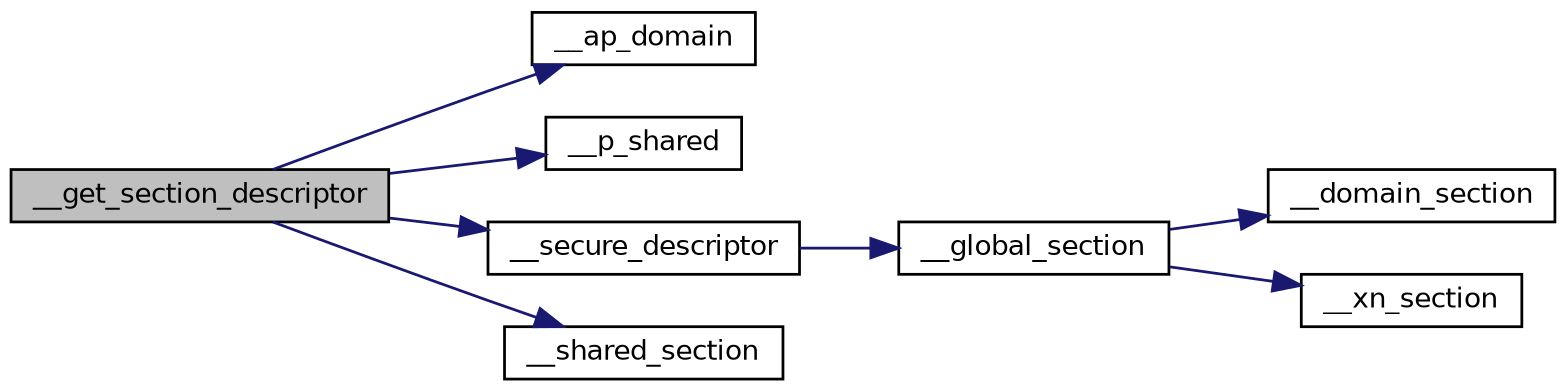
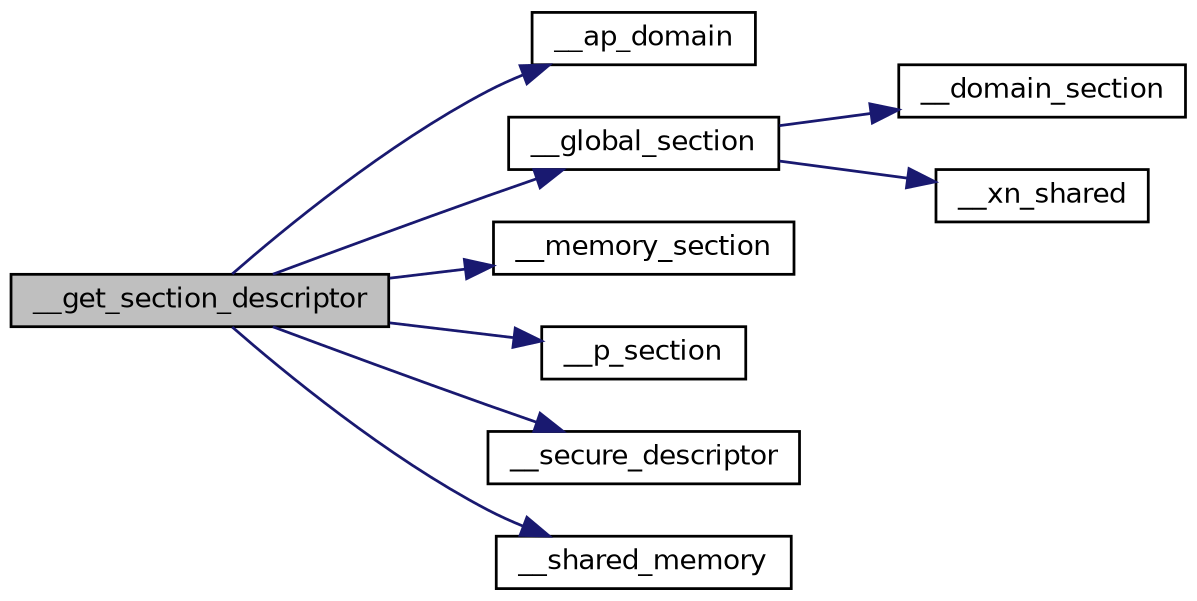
(644, 143) -> (644, 353)
none -> (644, 248)
(835, 248) -> (404, 226)
(1412, 301) -> (1042, 196)
(644, 353) -> (644, 562)
